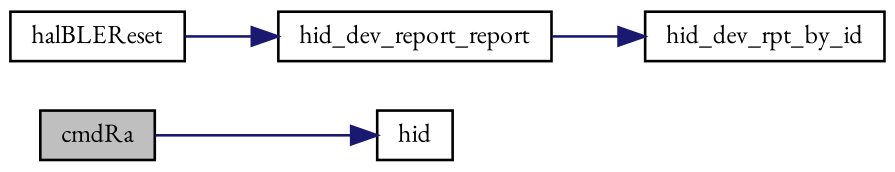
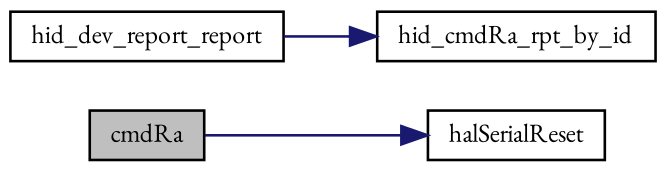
(98, 36) -> none
(765, 36) -> (516, 36)
(415, 135) -> (516, 135)
